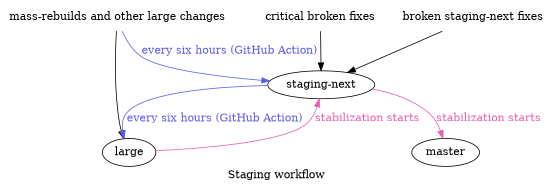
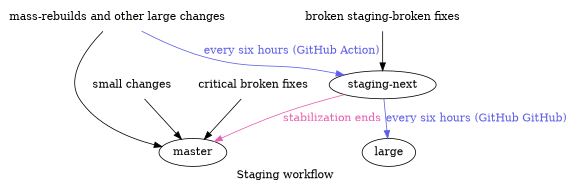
(473, 17) -> (383, 17)
(321, 47) -> (225, 116)
(116, 81) -> (83, 104)
none -> (132, 85)
(215, 119) -> (476, 119)
(489, 119) -> (332, 119)
(243, 143) -> none
